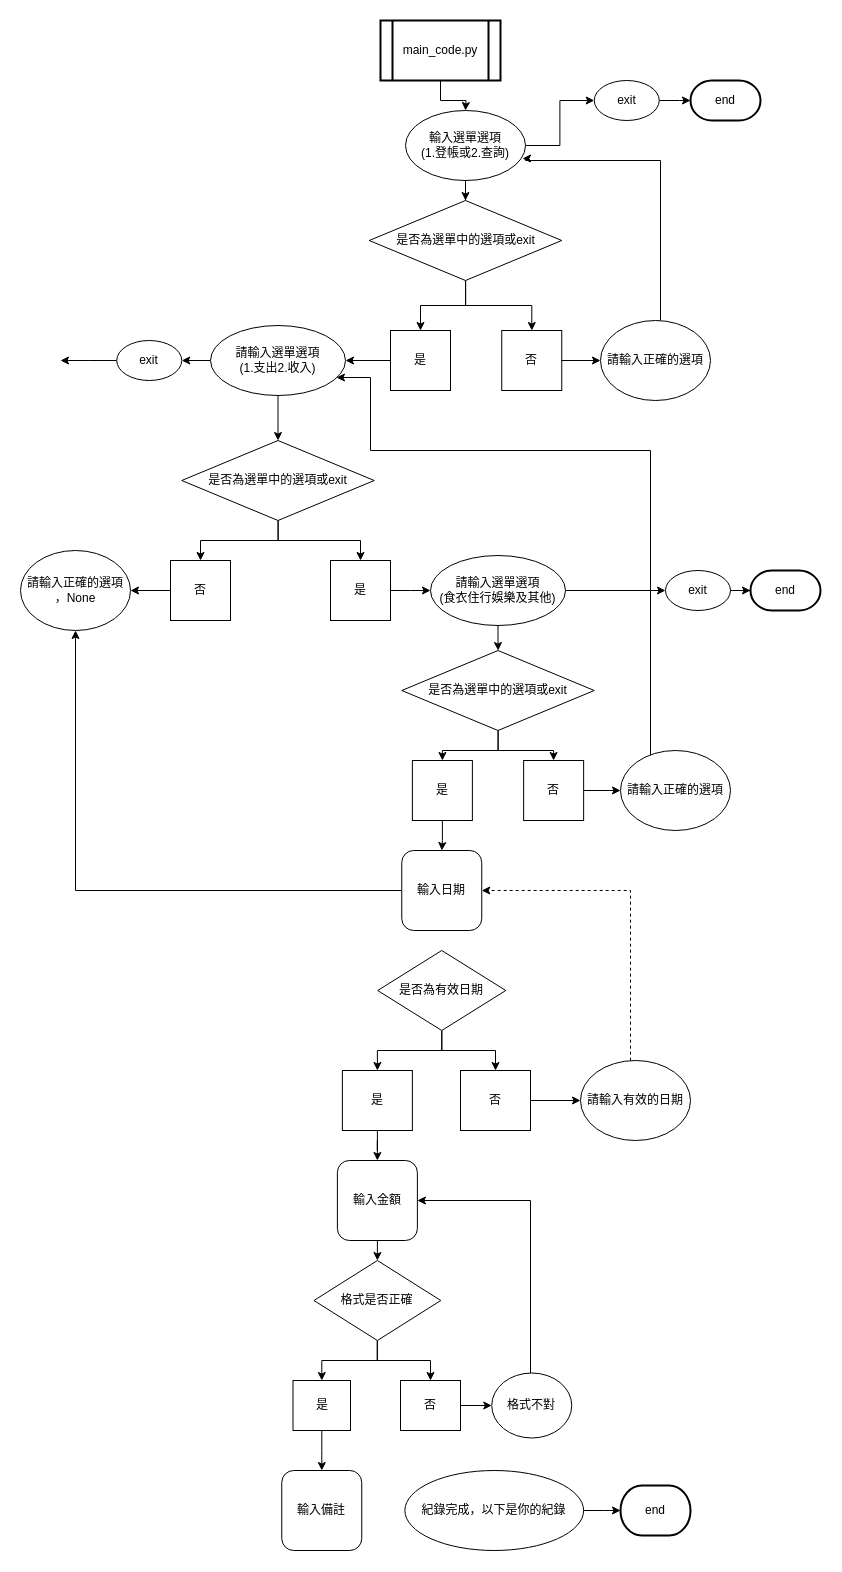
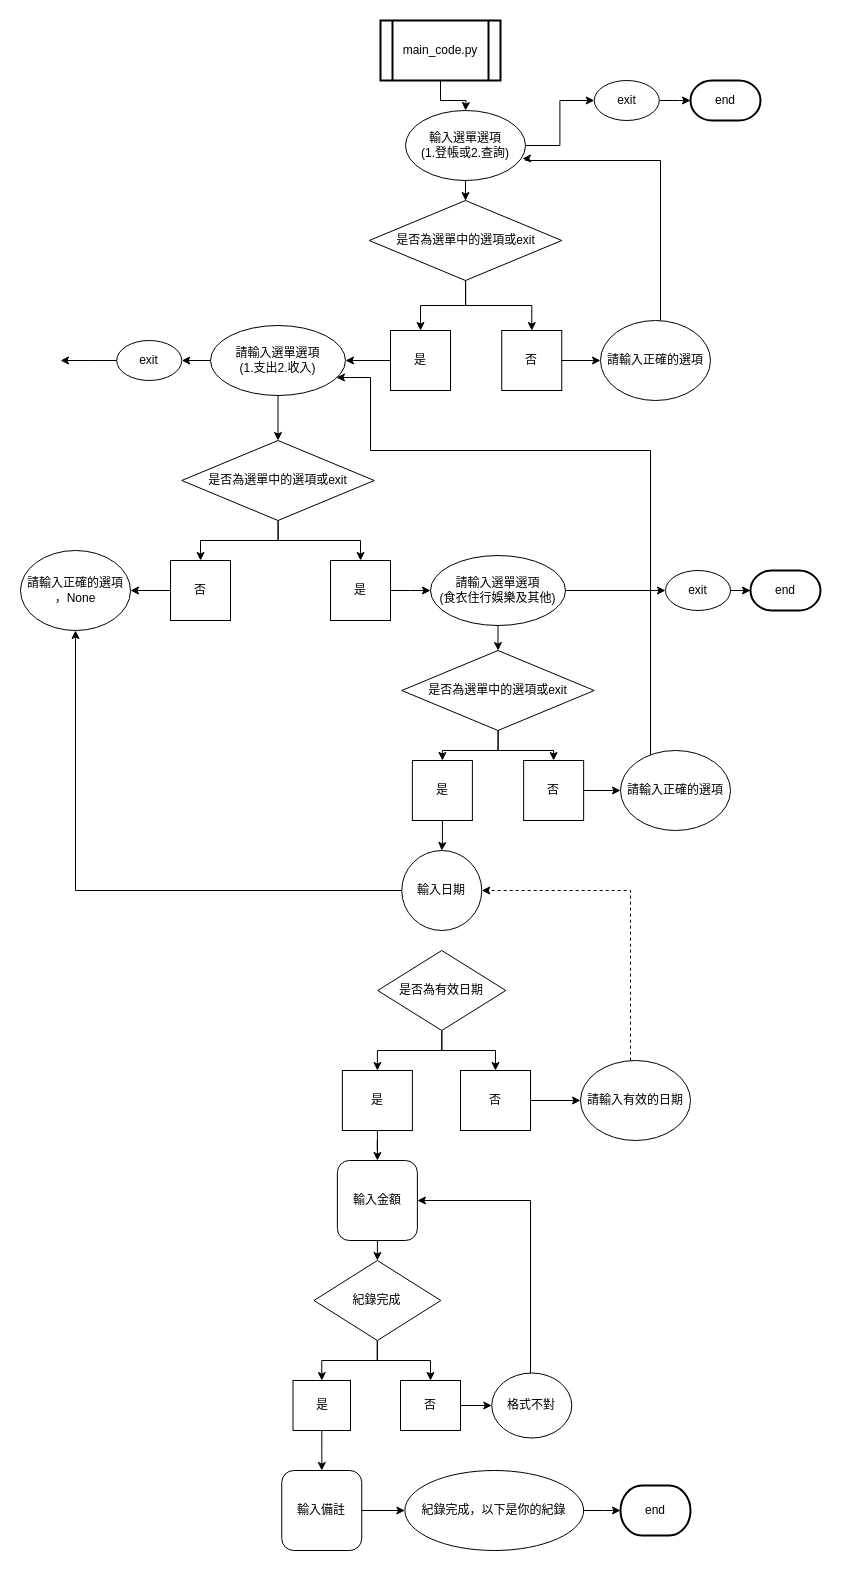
(442, 891) -> (442, 891)
(377, 1301) -> (377, 1301)
none -> (380, 1511)
